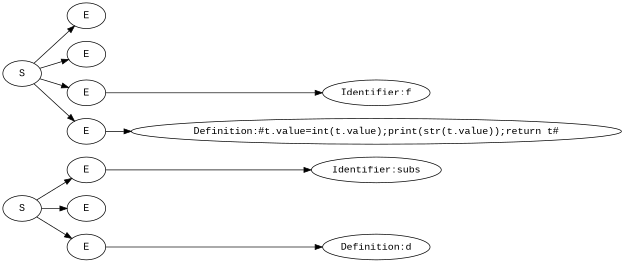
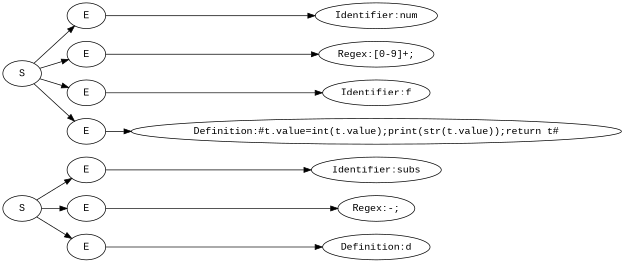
none -> (376, 16)
none -> (376, 54)
none -> (376, 208)
